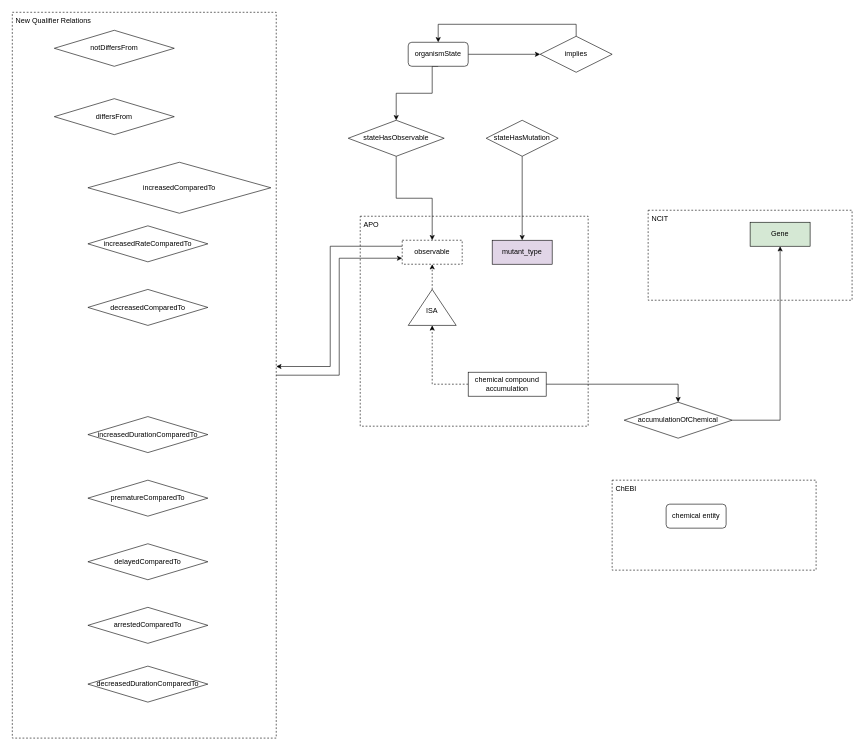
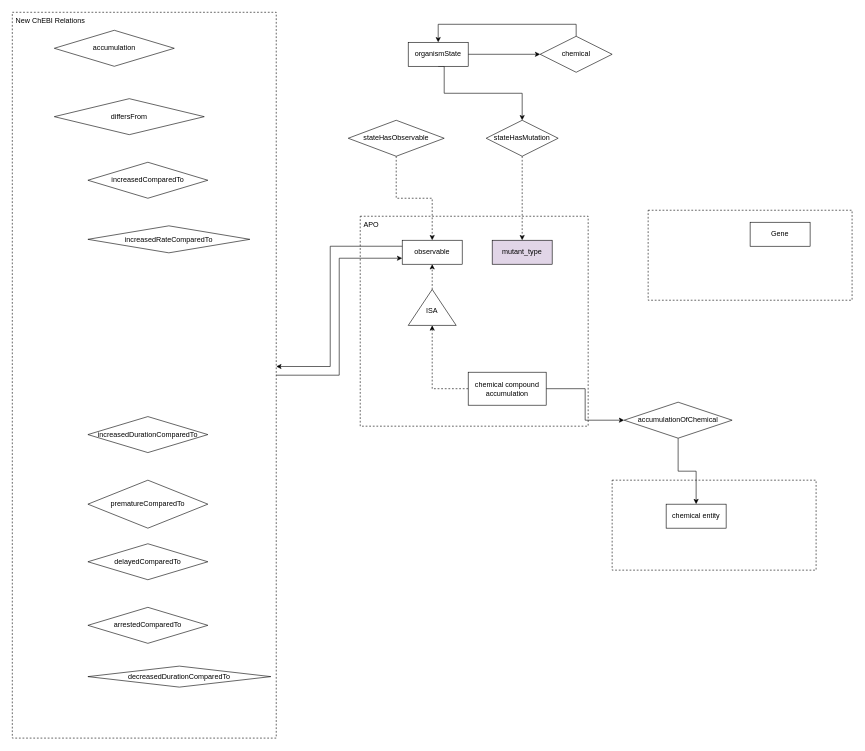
(56, 21) -> (50, 21)
(114, 48) -> (114, 48)
(438, 54) -> (438, 54)
(576, 54) -> (576, 54)
(396, 93) -> none
none -> (521, 93)
(114, 117) -> (129, 117)
(179, 188) -> (148, 180)
(522, 196) -> (522, 196)
(412, 198) -> (412, 198)
(666, 219) -> none
(780, 234) -> (780, 234)
(148, 244) -> (169, 239)
(780, 251) -> (695, 471)
(432, 252) -> (432, 252)
(148, 308) -> none
(507, 384) -> (507, 389)
(630, 489) -> none
(148, 498) -> (148, 504)
(696, 516) -> (696, 516)
(148, 684) -> (179, 677)
